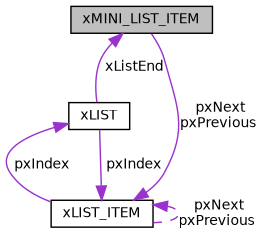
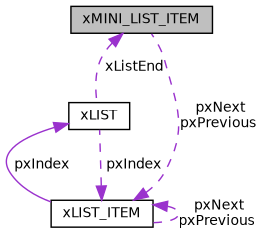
(97, 70) -> (97, 70)
(178, 116) -> (178, 116)
(100, 158) -> (100, 158)
